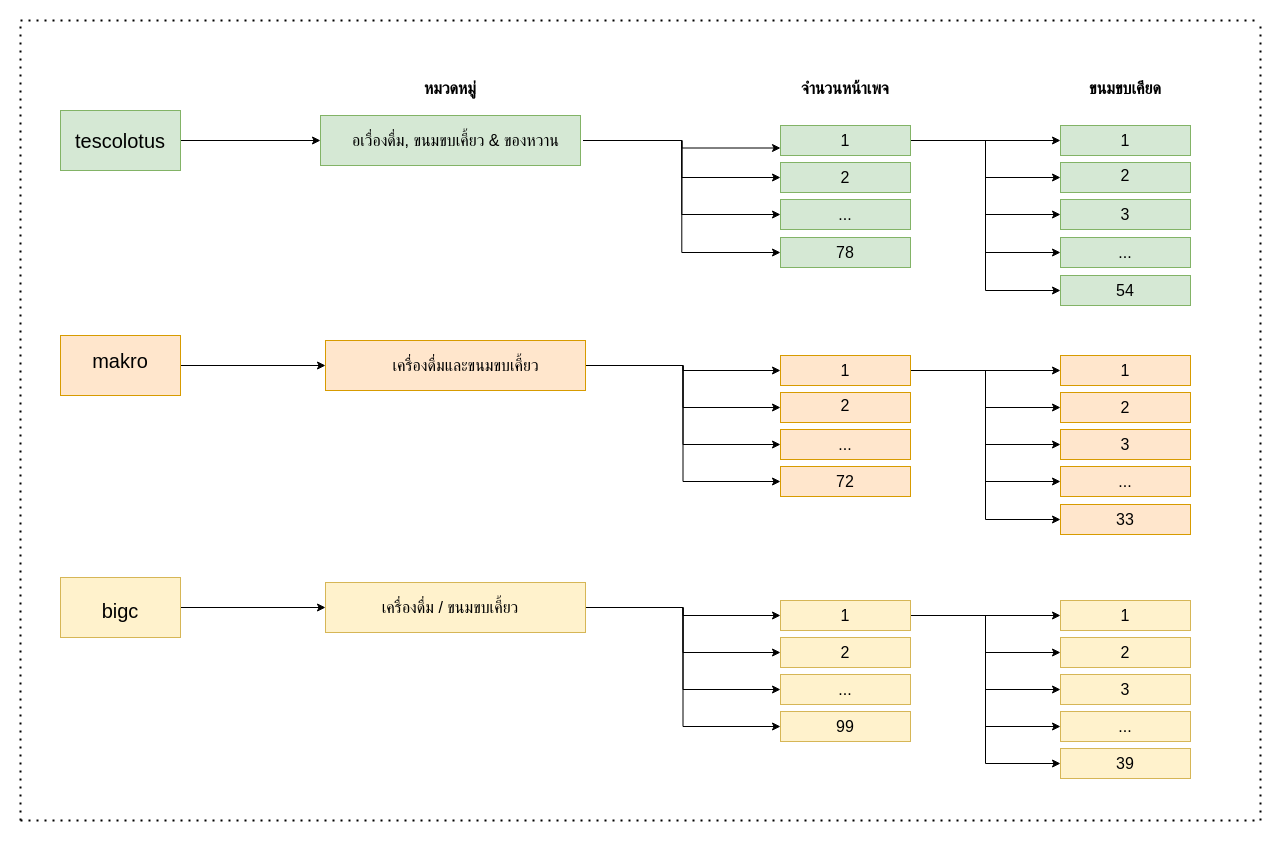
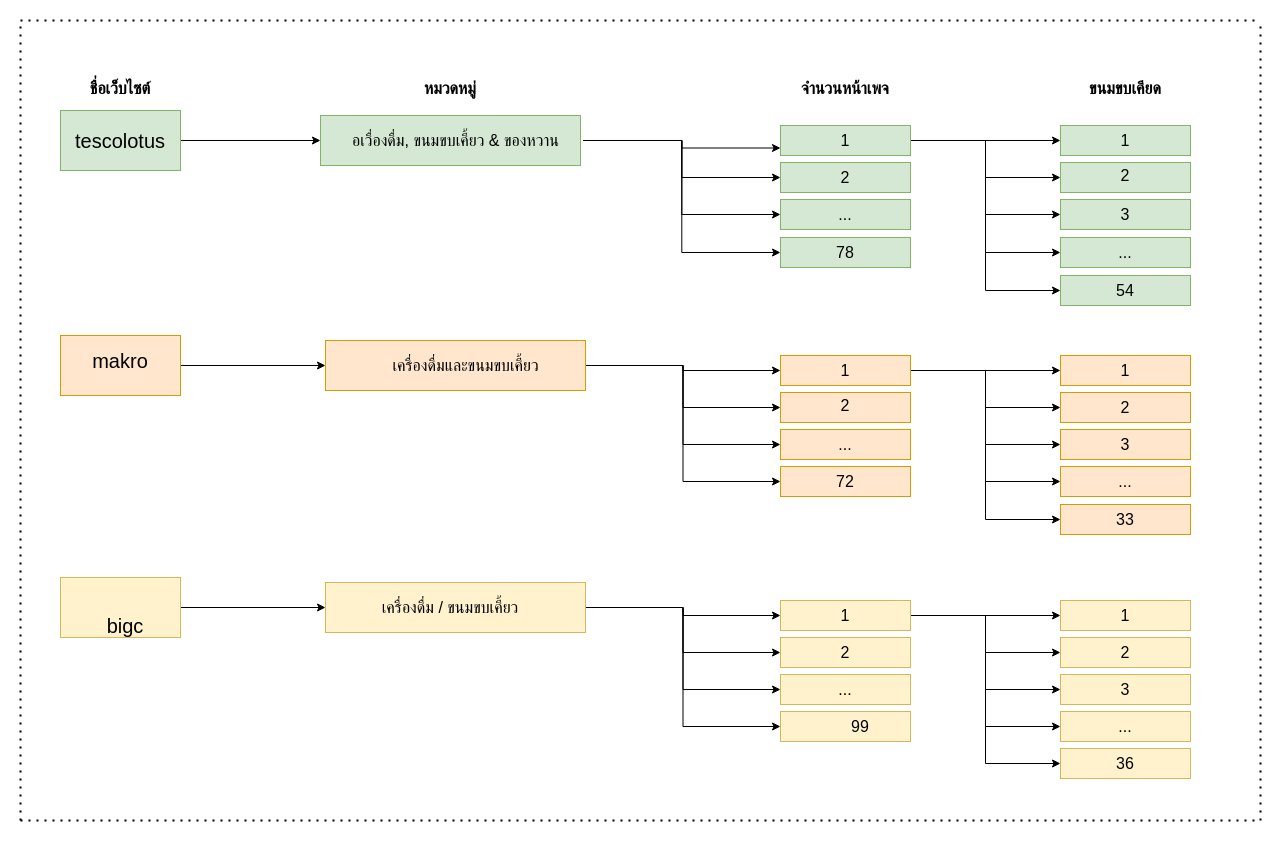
none -> (121, 88)
(121, 611) -> (126, 626)
(846, 727) -> (861, 727)
(1126, 764) -> (1126, 764)
